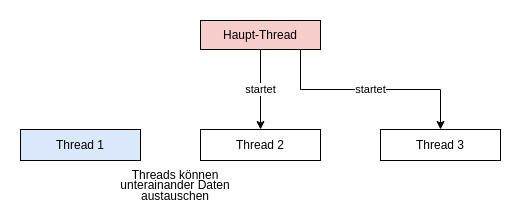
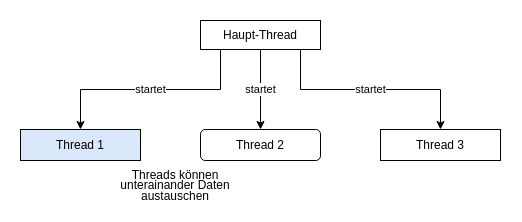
(261, 35) -> (261, 35)
none -> (155, 90)
(261, 145) -> (261, 145)
